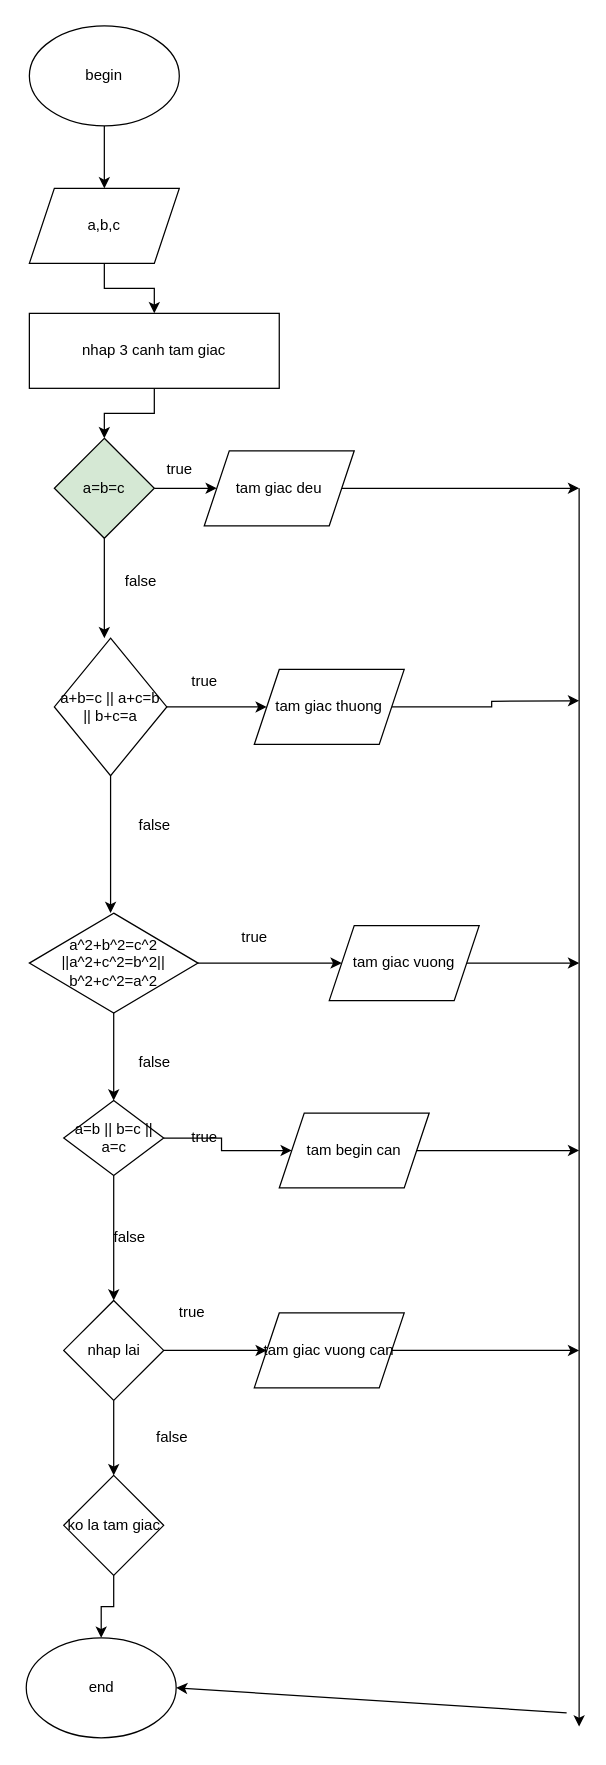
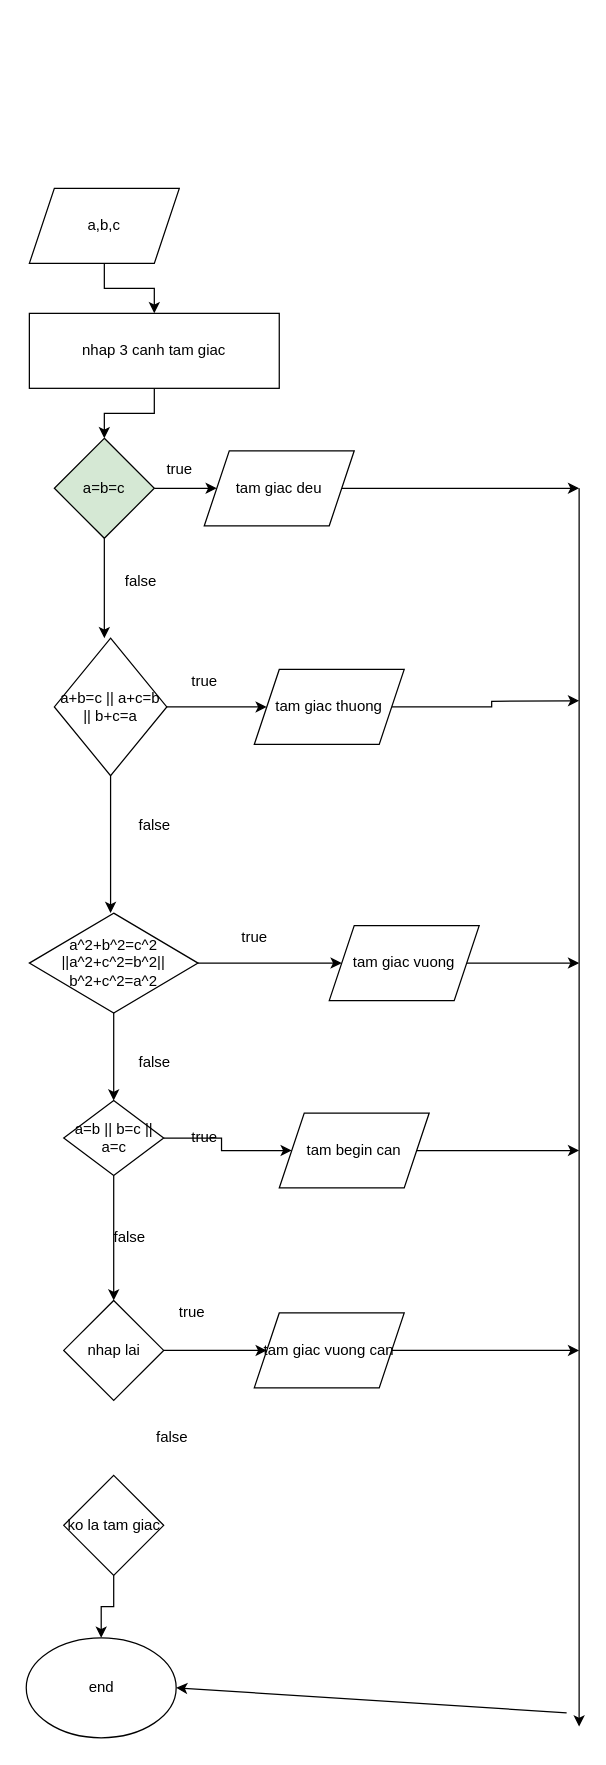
(104, 76) -> none
(104, 153) -> none
(114, 1434) -> none
